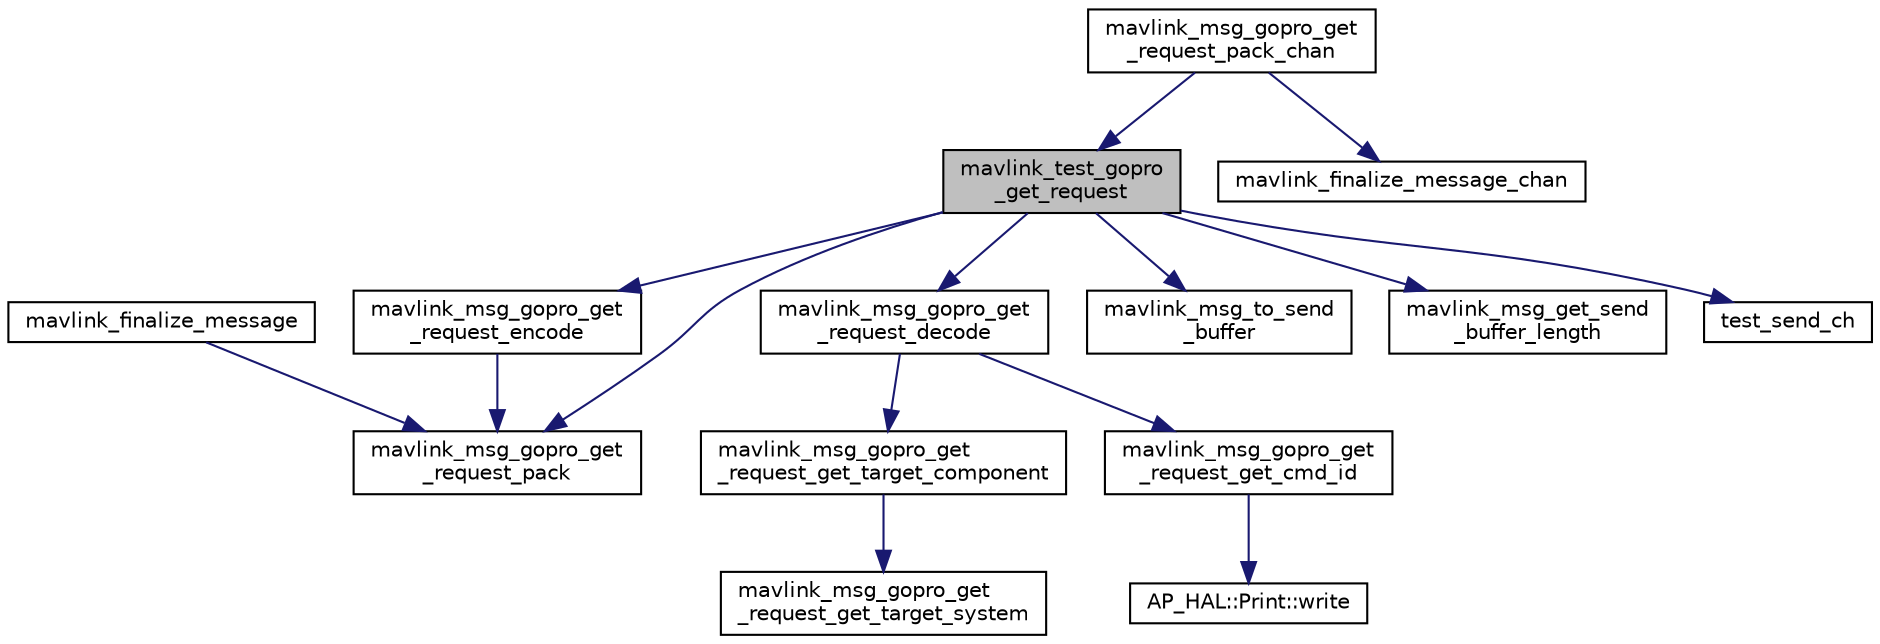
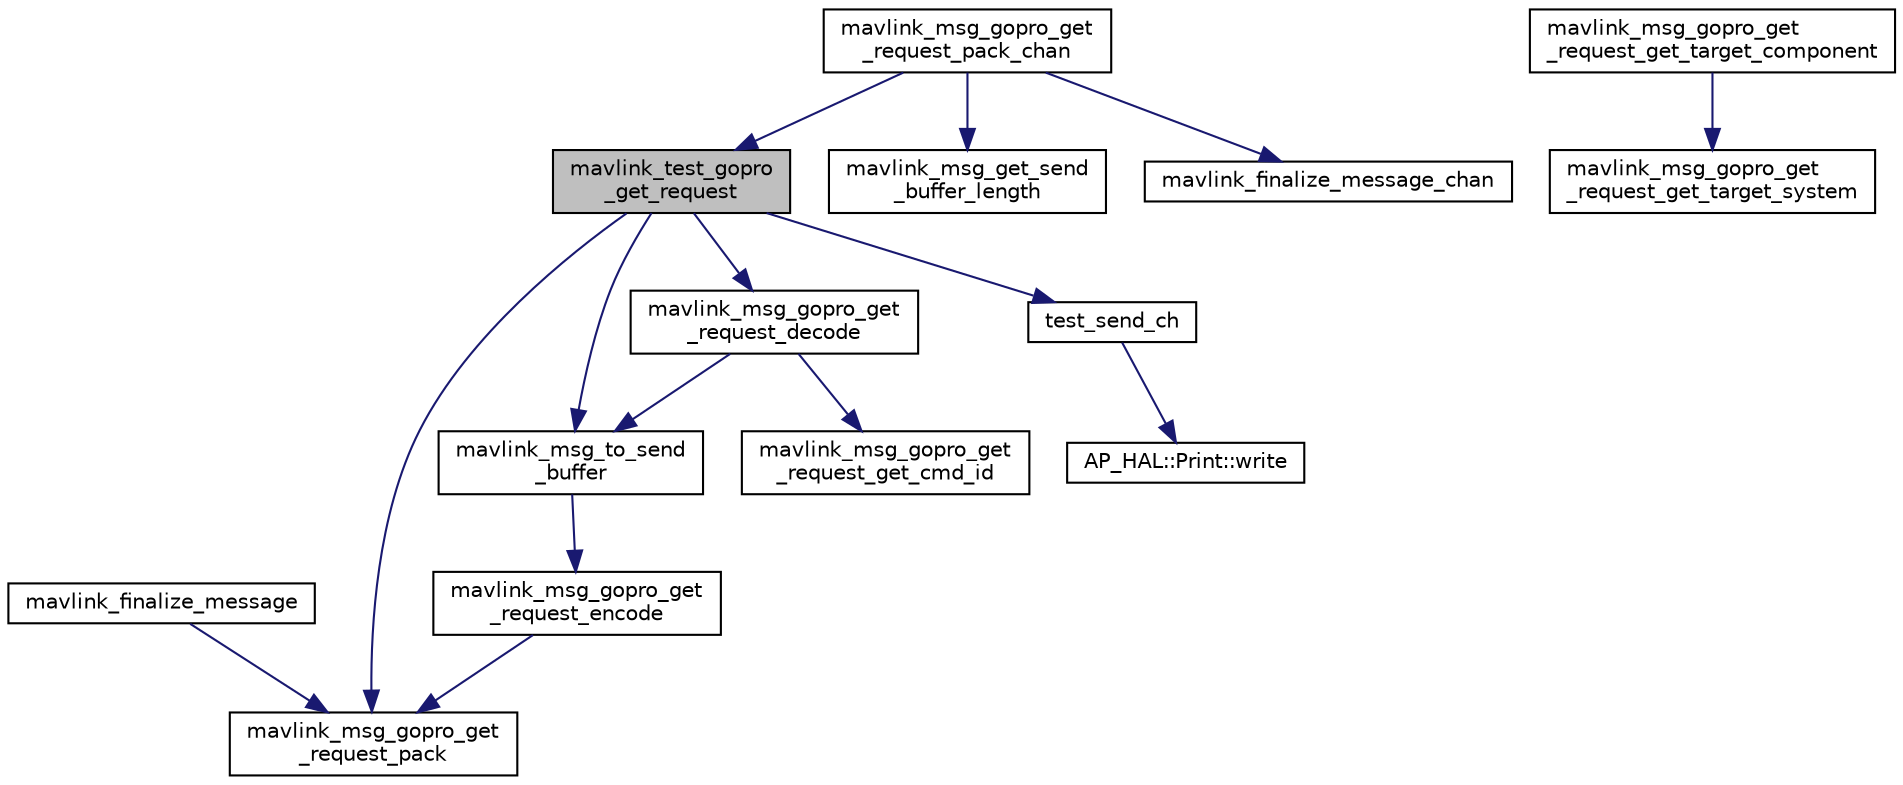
(791, 249) -> (573, 522)
(1284, 249) -> (967, 100)
(896, 382) -> (681, 387)
(1249, 528) -> (1144, 383)
